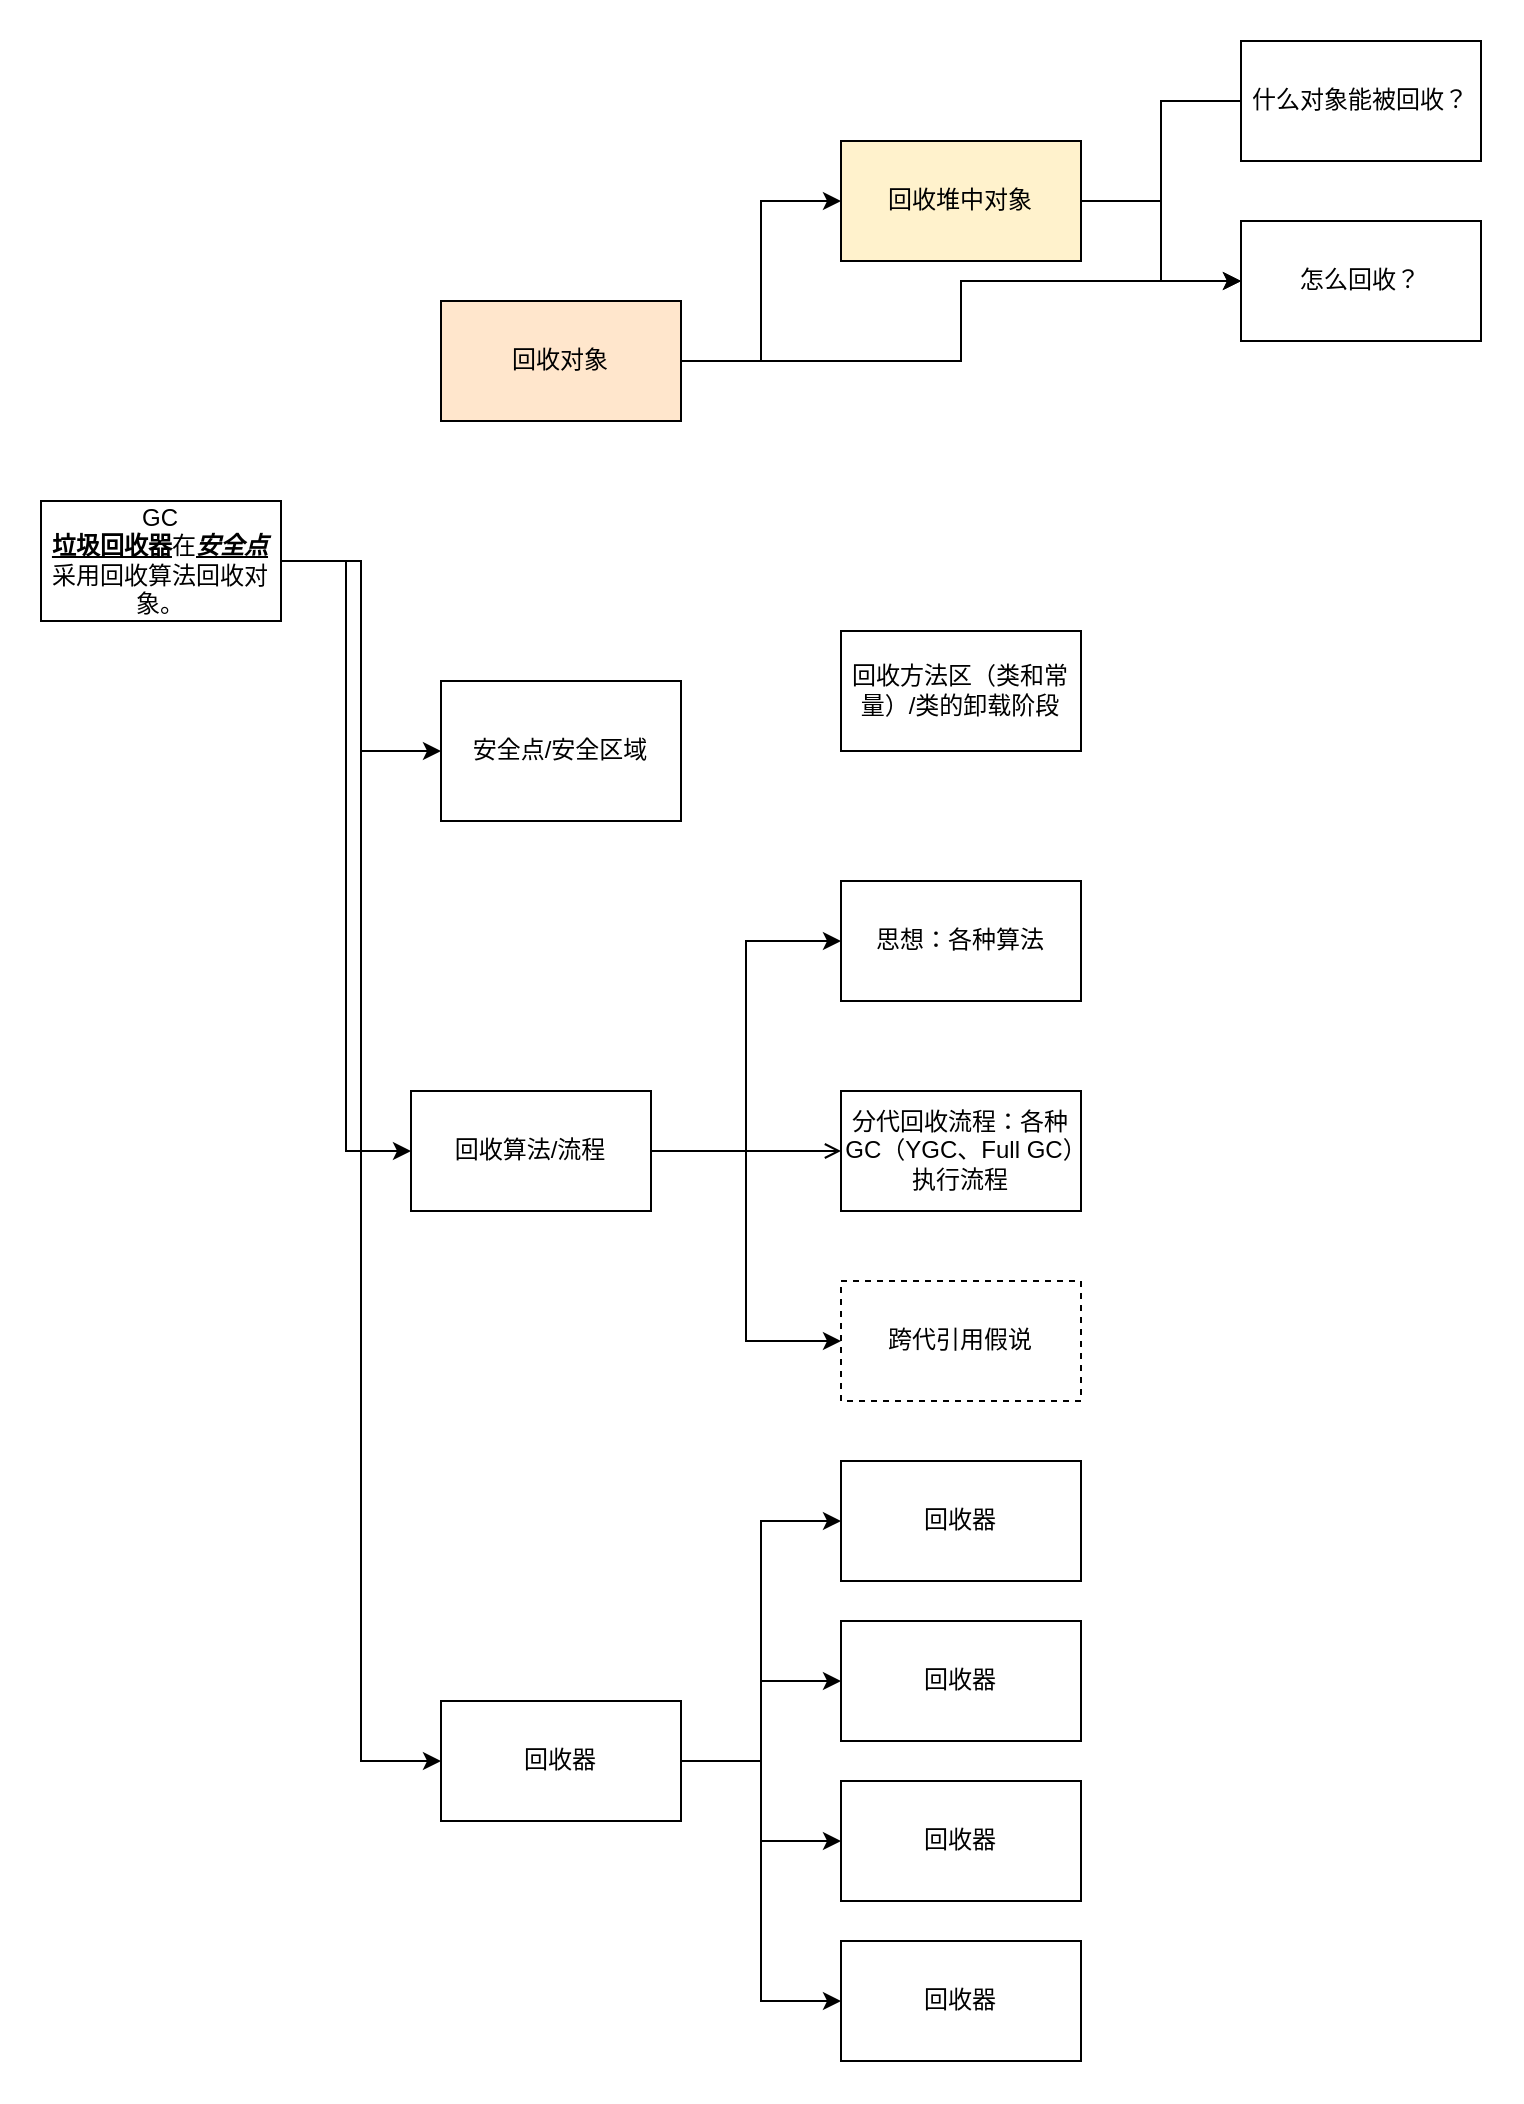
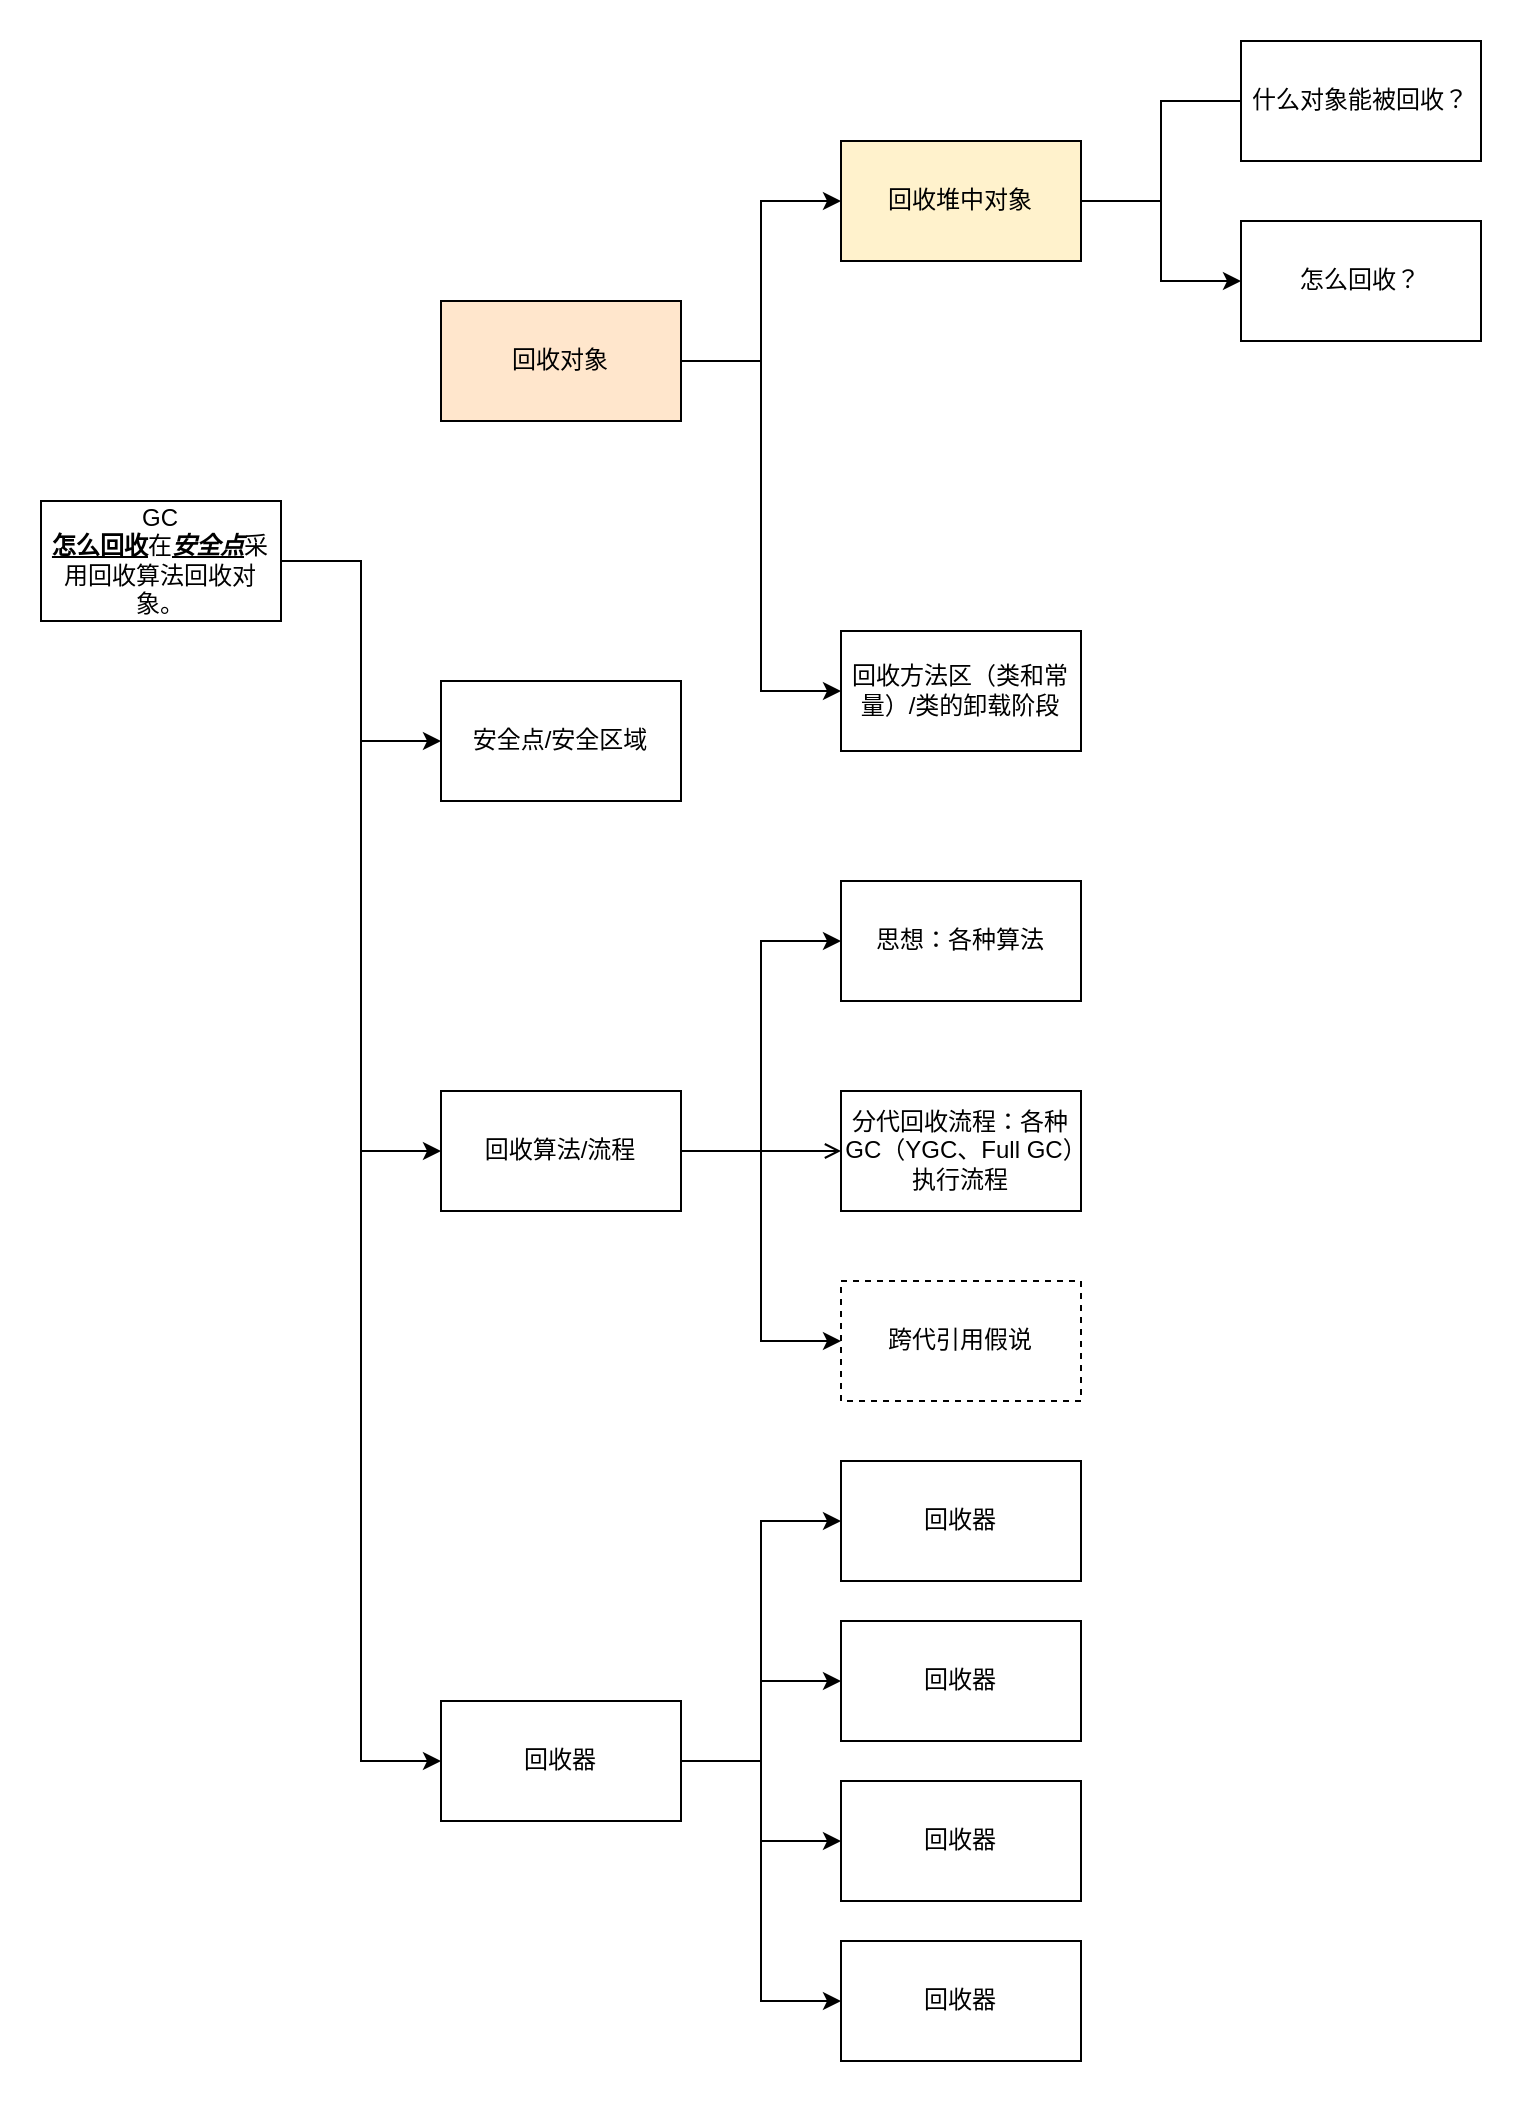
(961, 321) -> (761, 561)
(161, 561) -> (161, 561)
(561, 751) -> (561, 741)
(531, 1151) -> (561, 1151)
